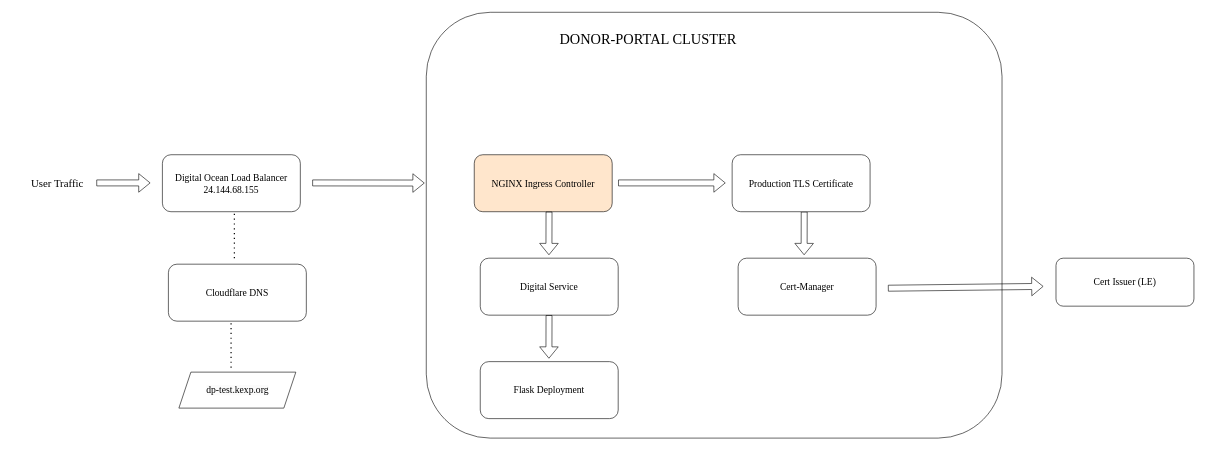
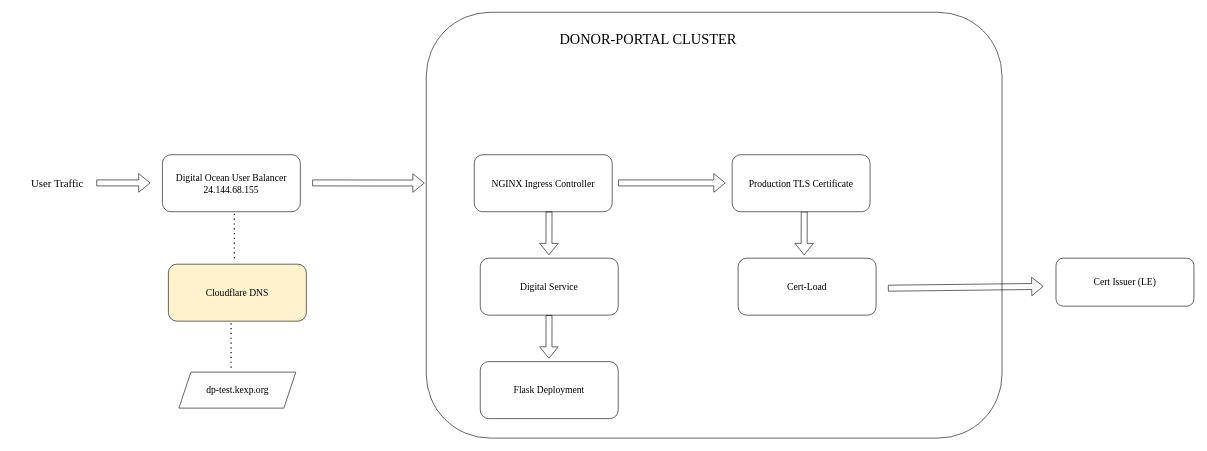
(231, 183) -> (231, 183)
(543, 183) -> (543, 183)
(807, 287) -> (807, 287)
(237, 293) -> (237, 293)
